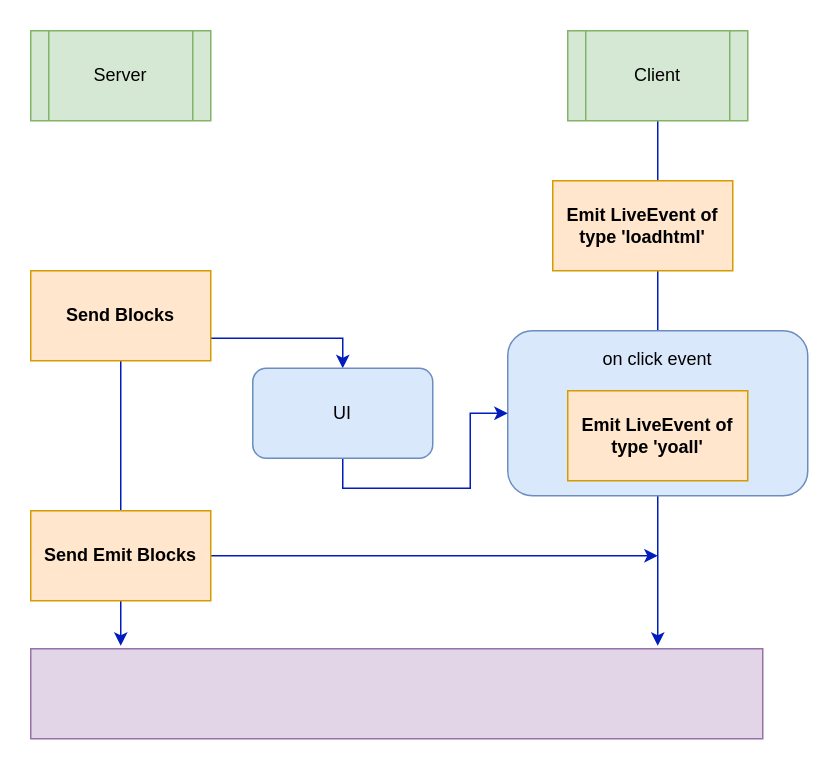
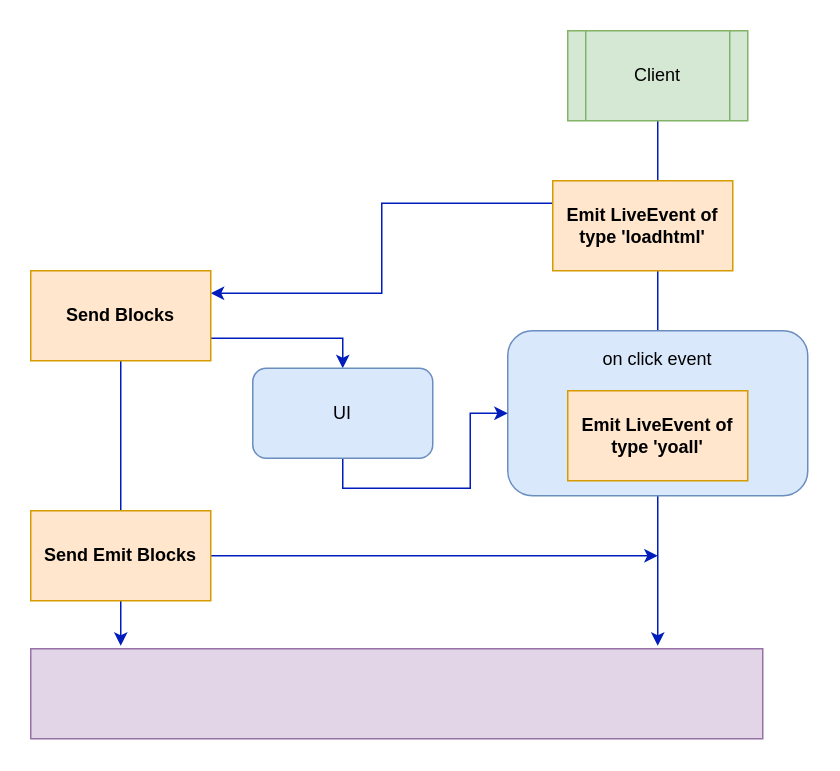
(121, 76) -> none
none -> (382, 243)
